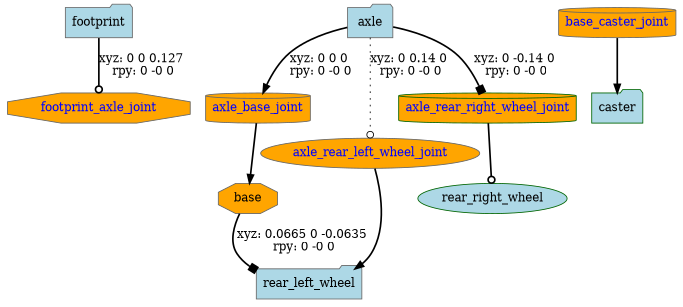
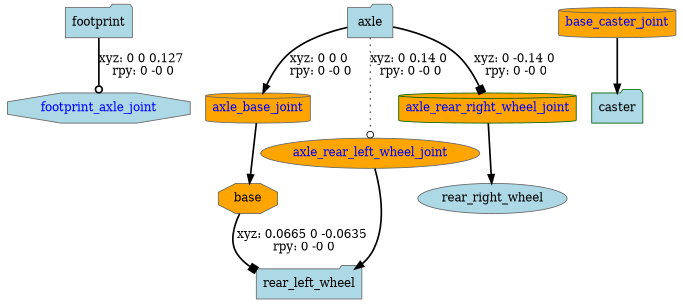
(99, 108) -> (99, 108)
(490, 150) -> (490, 150)
(492, 198) -> (492, 198)
